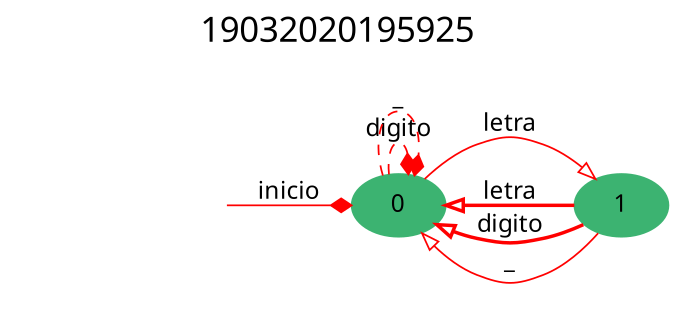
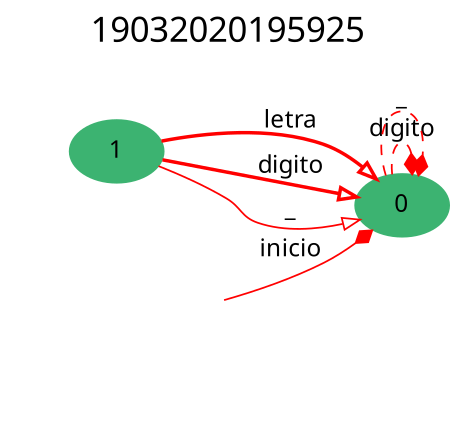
(501, 138) -> none
